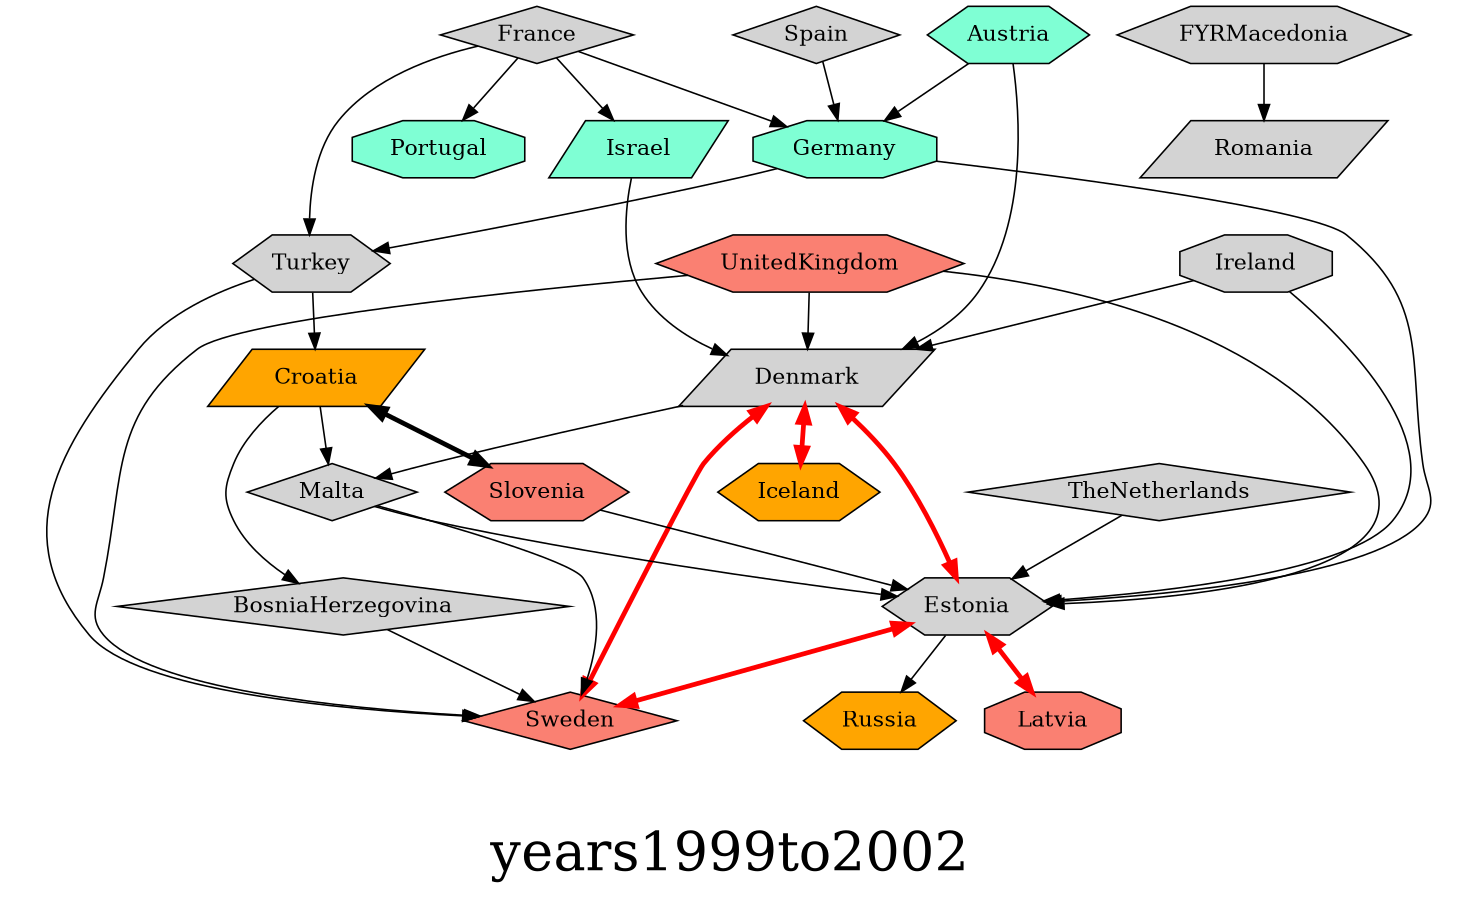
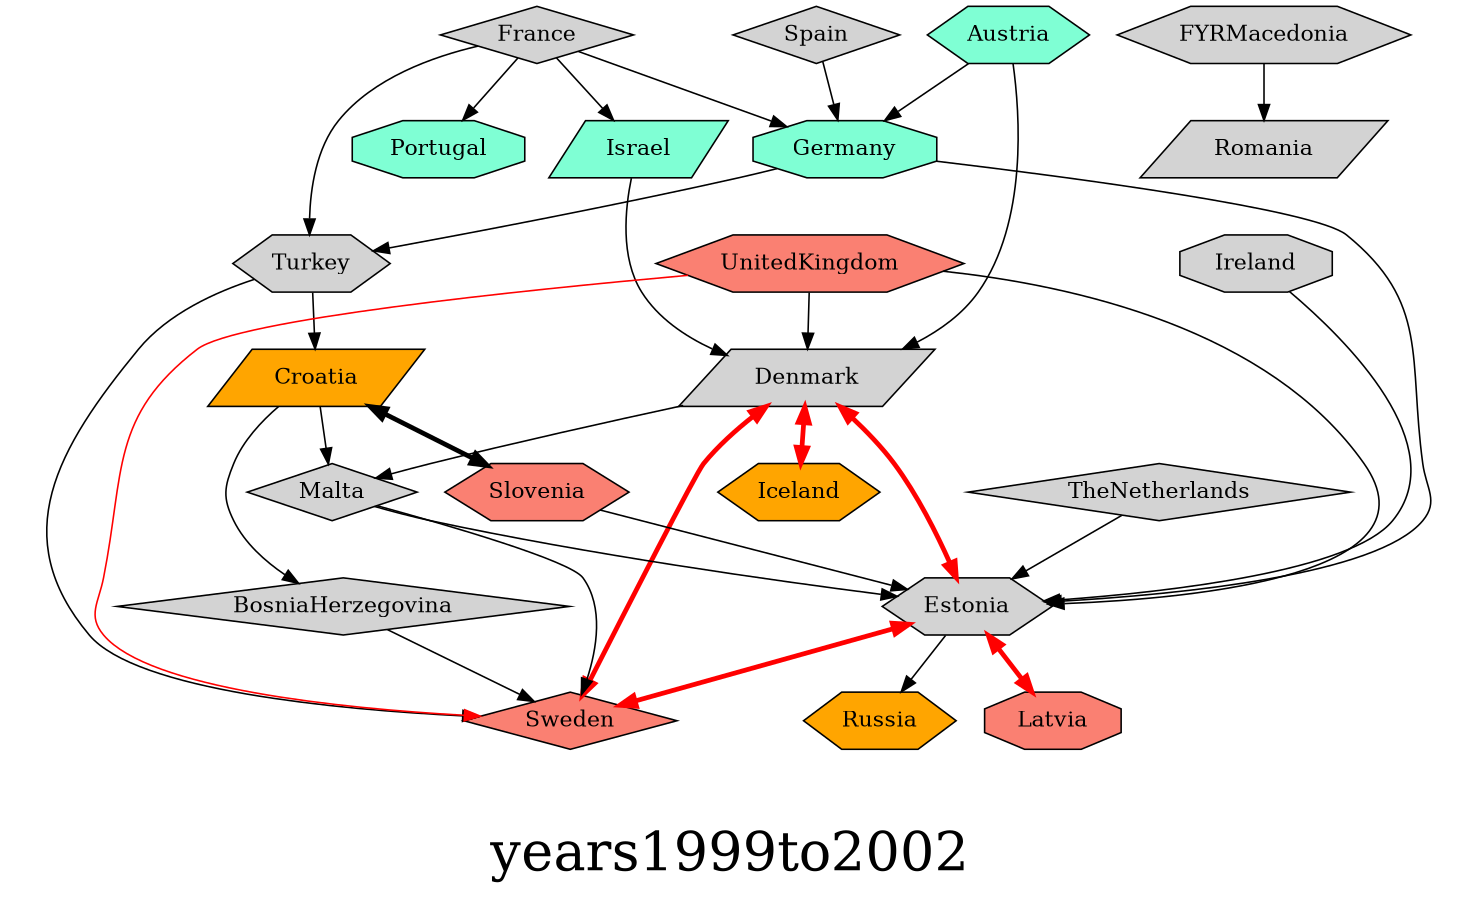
(1063, 313) -> none
(135, 422) -> (135, 422)
